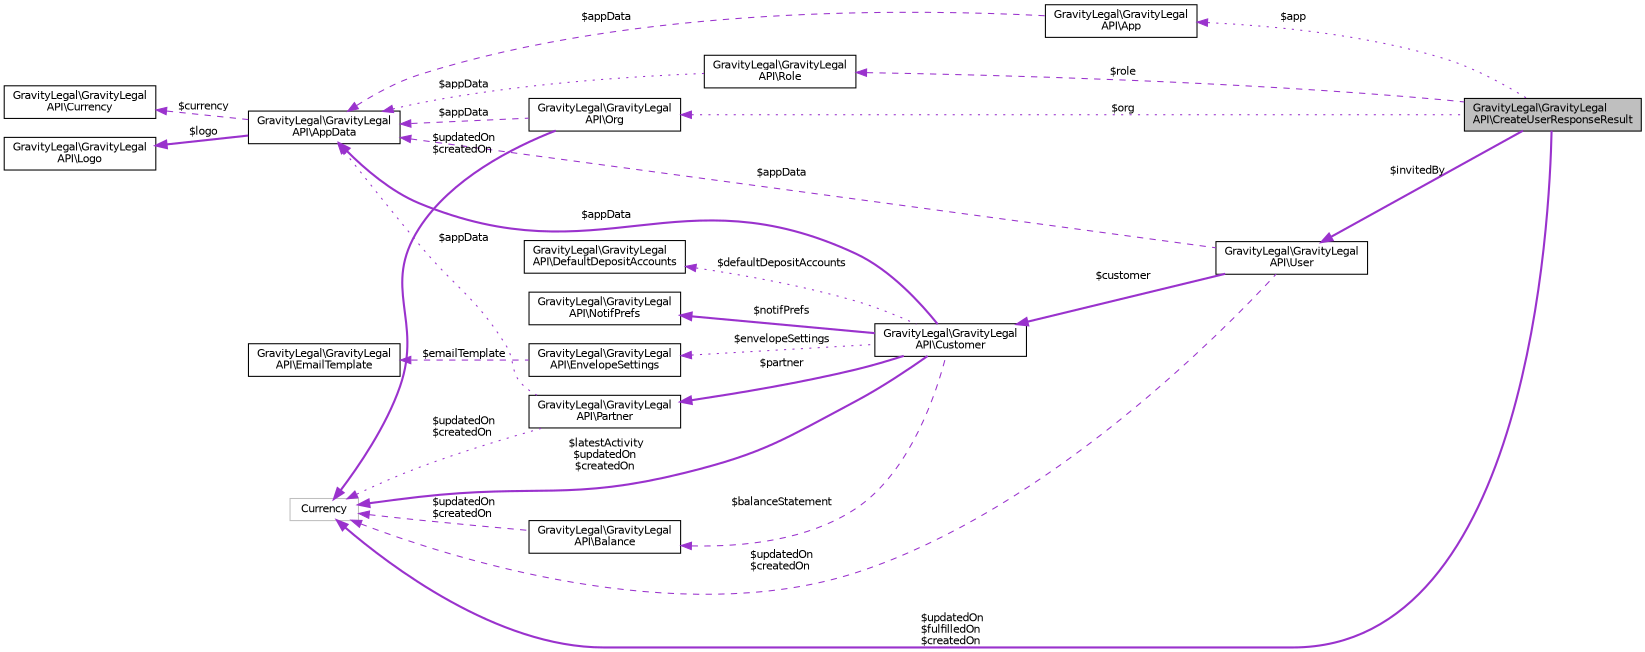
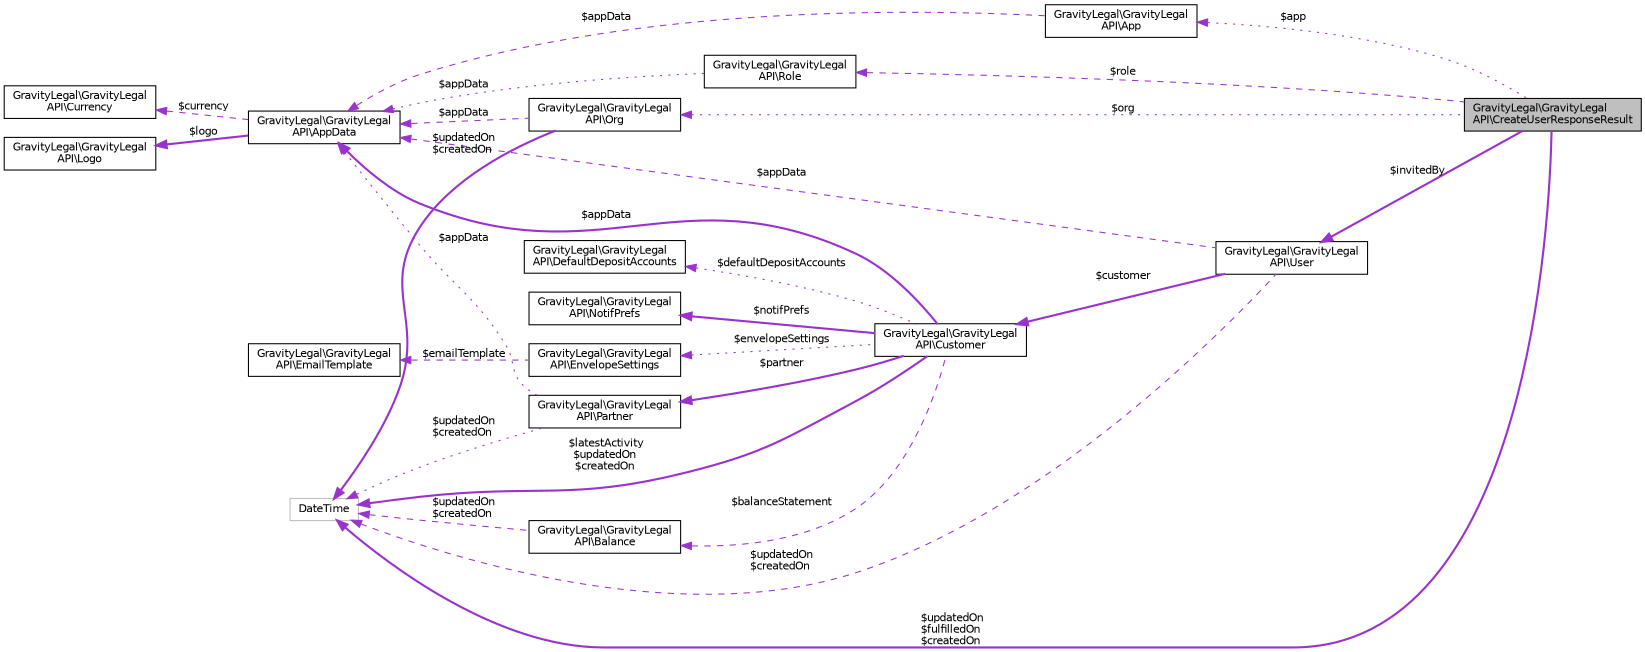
(324, 510) -> (324, 510)
